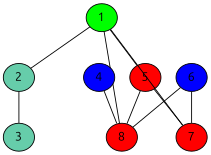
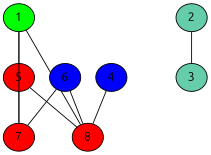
(60, 48) -> none
